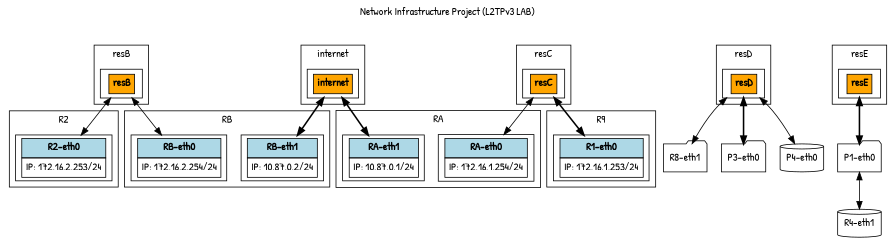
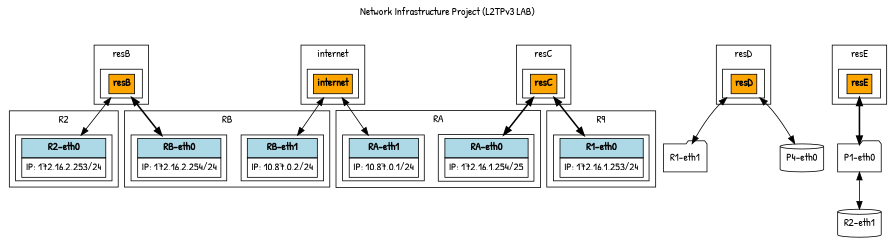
(518, 116) -> (518, 116)
(147, 117) -> (147, 117)
(310, 117) -> (310, 117)
(355, 117) -> (355, 117)
(685, 158) -> (685, 158)
(744, 158) -> none
(486, 167) -> (486, 167)
(859, 223) -> (859, 223)
